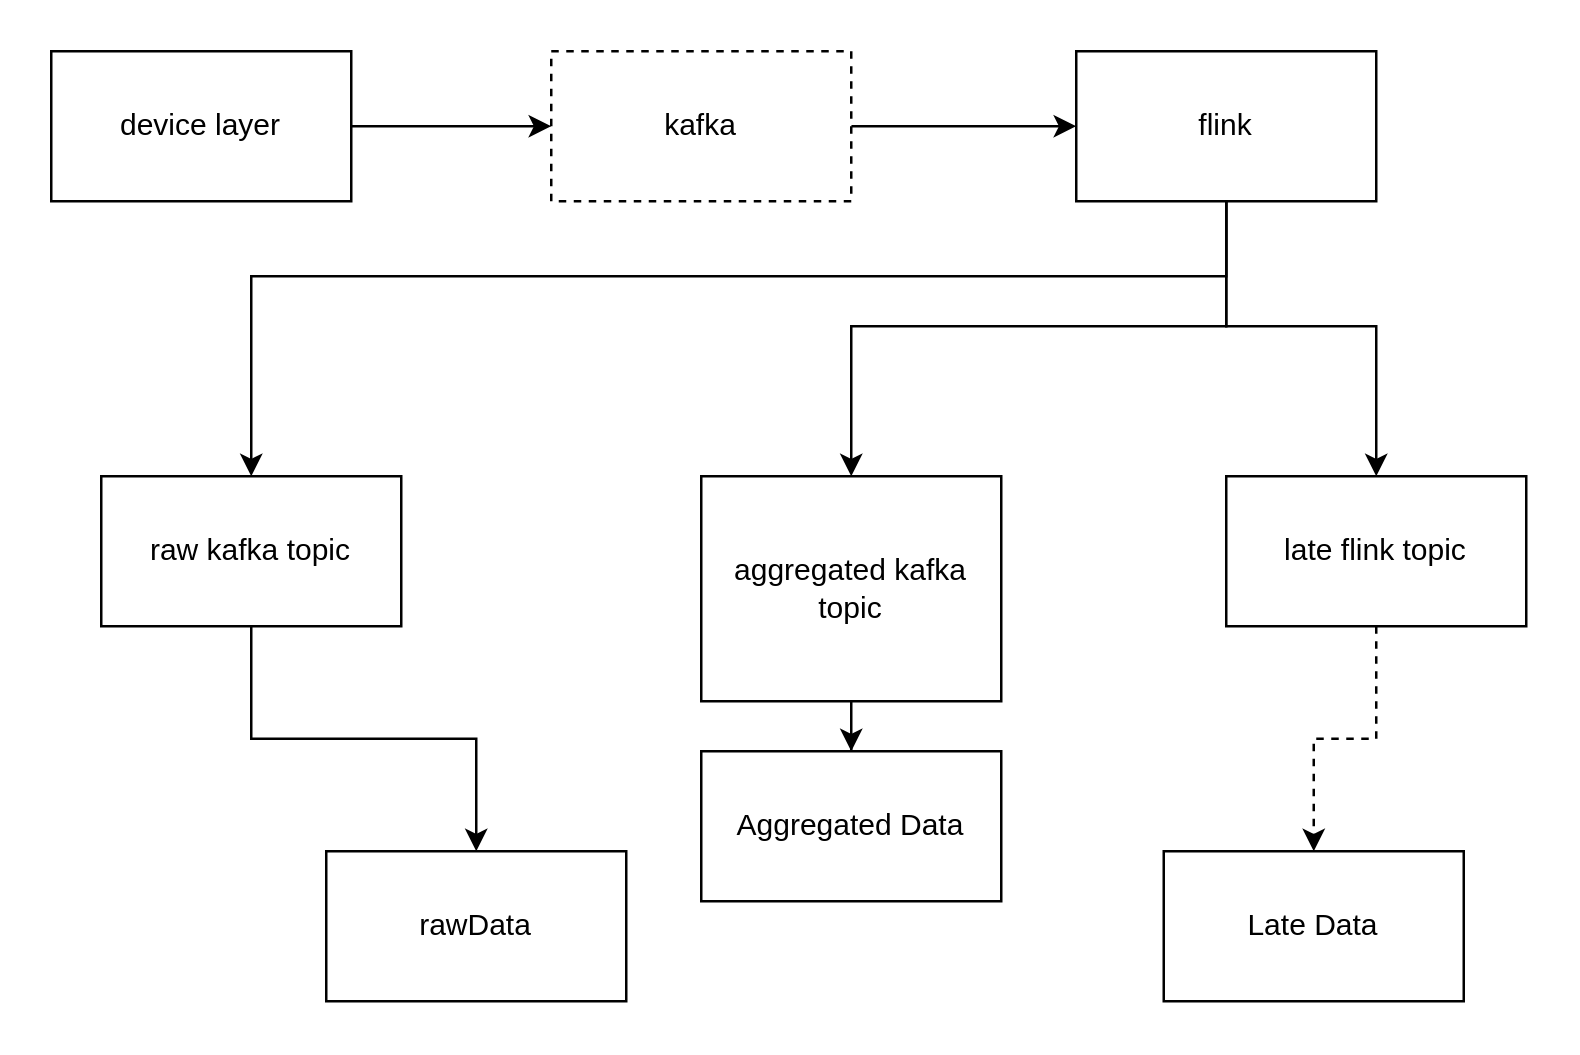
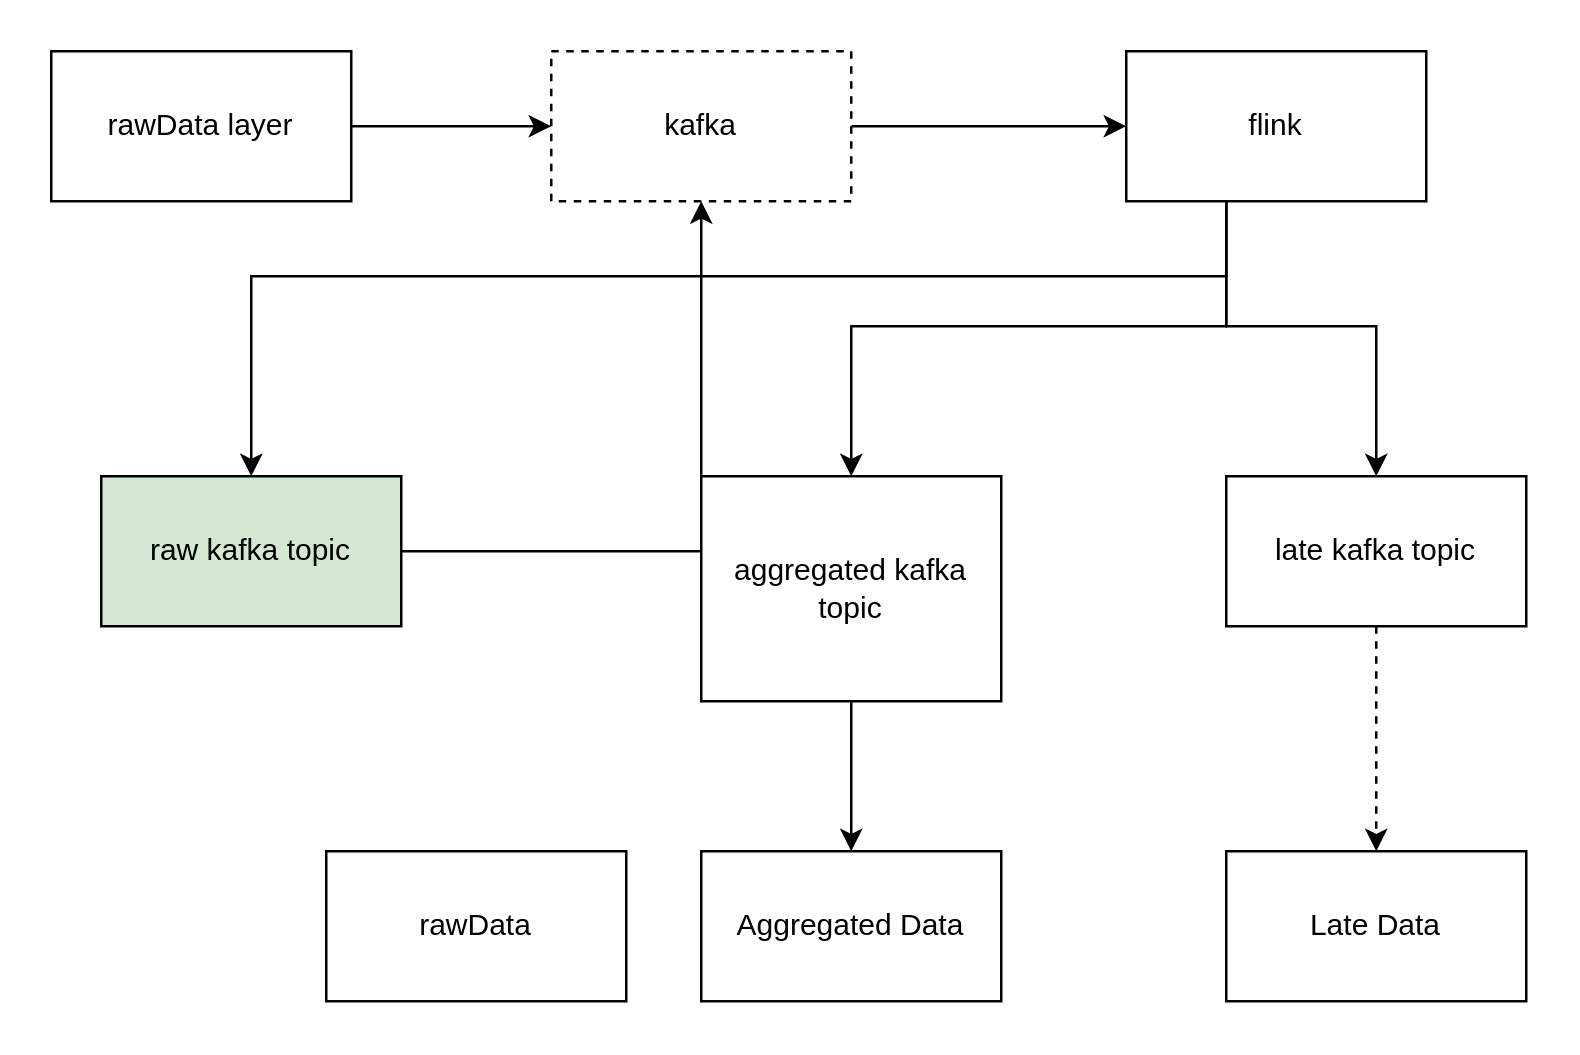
(201, 126) -> (201, 126)
(1226, 126) -> (1276, 126)
(251, 551) -> (251, 551)
(1376, 551) -> (1376, 551)
(355, 739) -> (552, 551)
(851, 826) -> (851, 926)
(1314, 926) -> (1376, 926)
